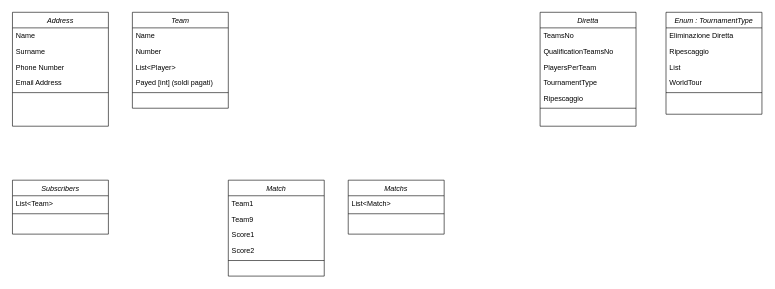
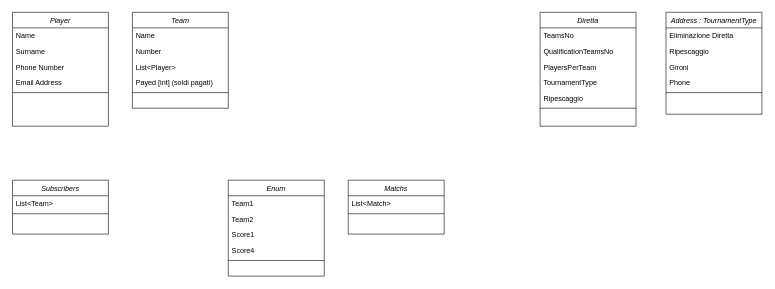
(60, 20) -> (60, 20)
(714, 20) -> (714, 20)
(677, 67) -> (680, 67)
(687, 83) -> (680, 83)
(276, 188) -> (276, 188)
(242, 220) -> (242, 220)
(244, 251) -> (244, 251)
